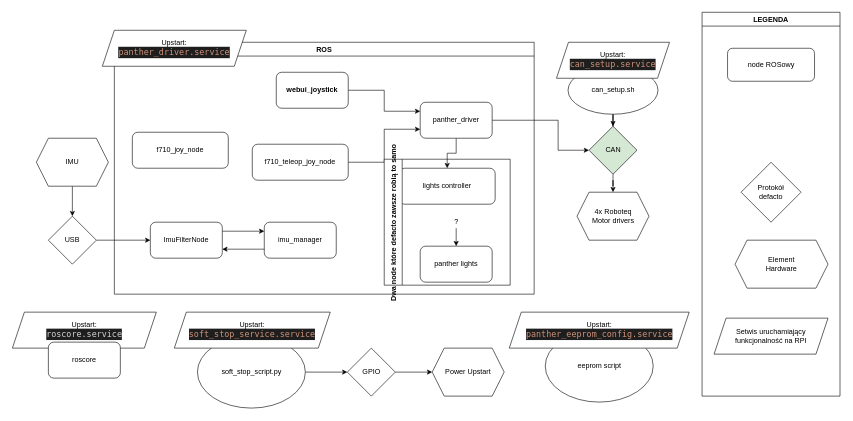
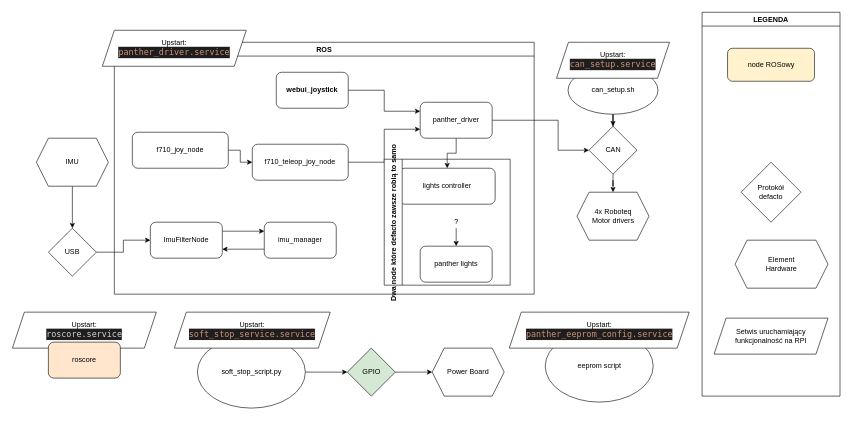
(771, 65) -> (771, 65)
(613, 150) -> (613, 150)
none -> (242, 162)
(72, 240) -> (72, 252)
(84, 360) -> (84, 360)
(371, 372) -> (371, 372)
(468, 372) -> (468, 372)
